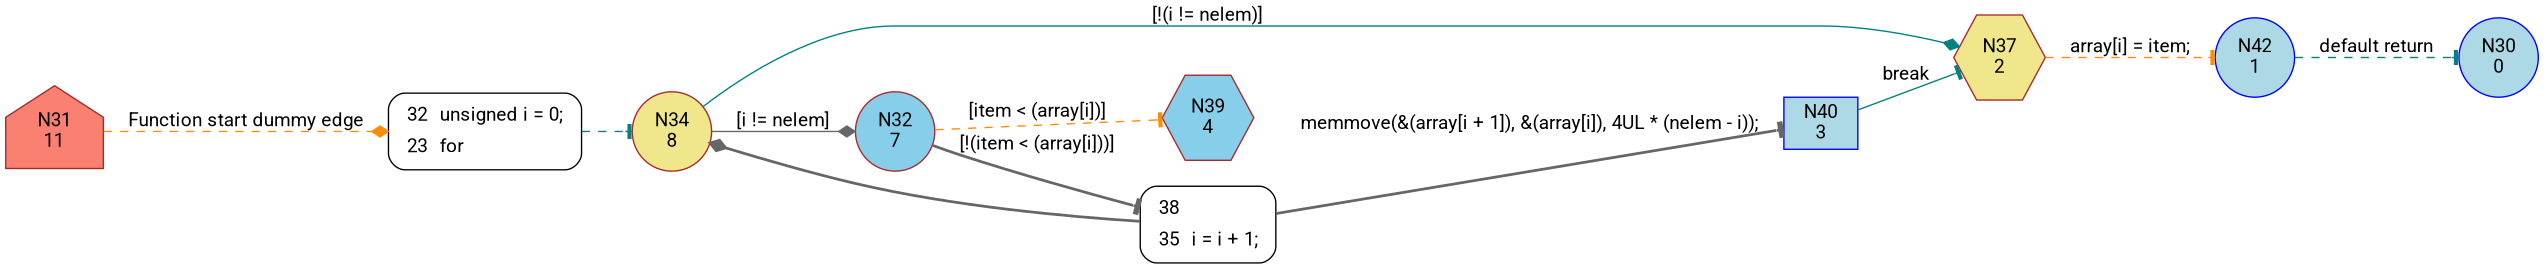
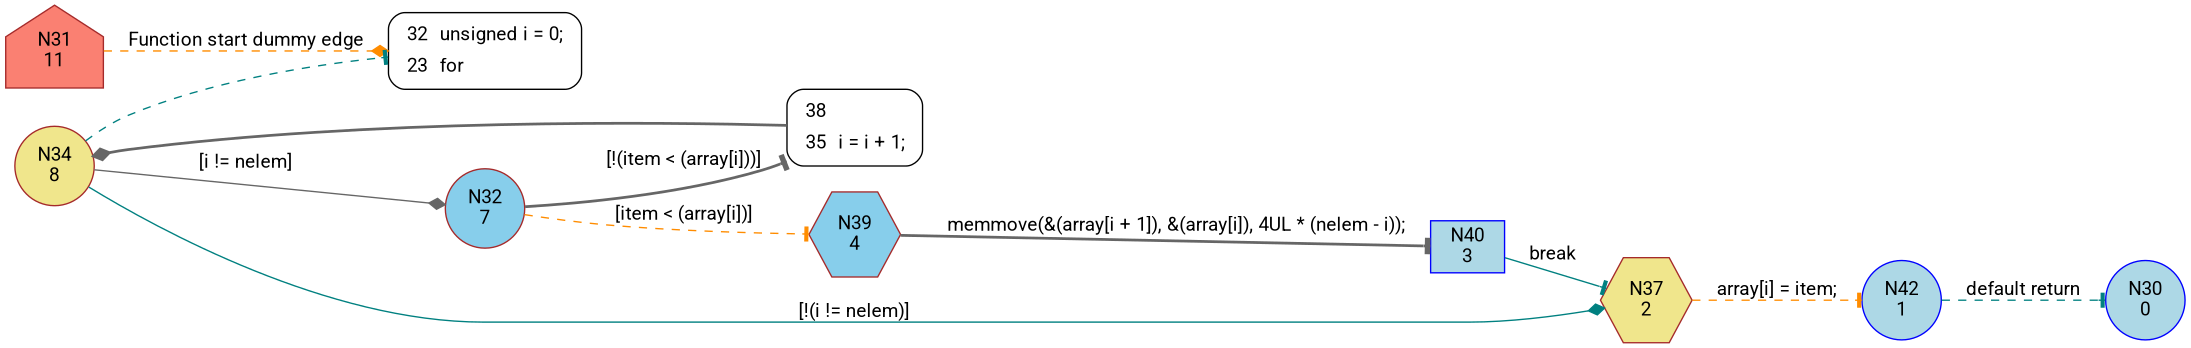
(603, 131) -> (228, 83)
(1526, 172) -> (1162, 241)
